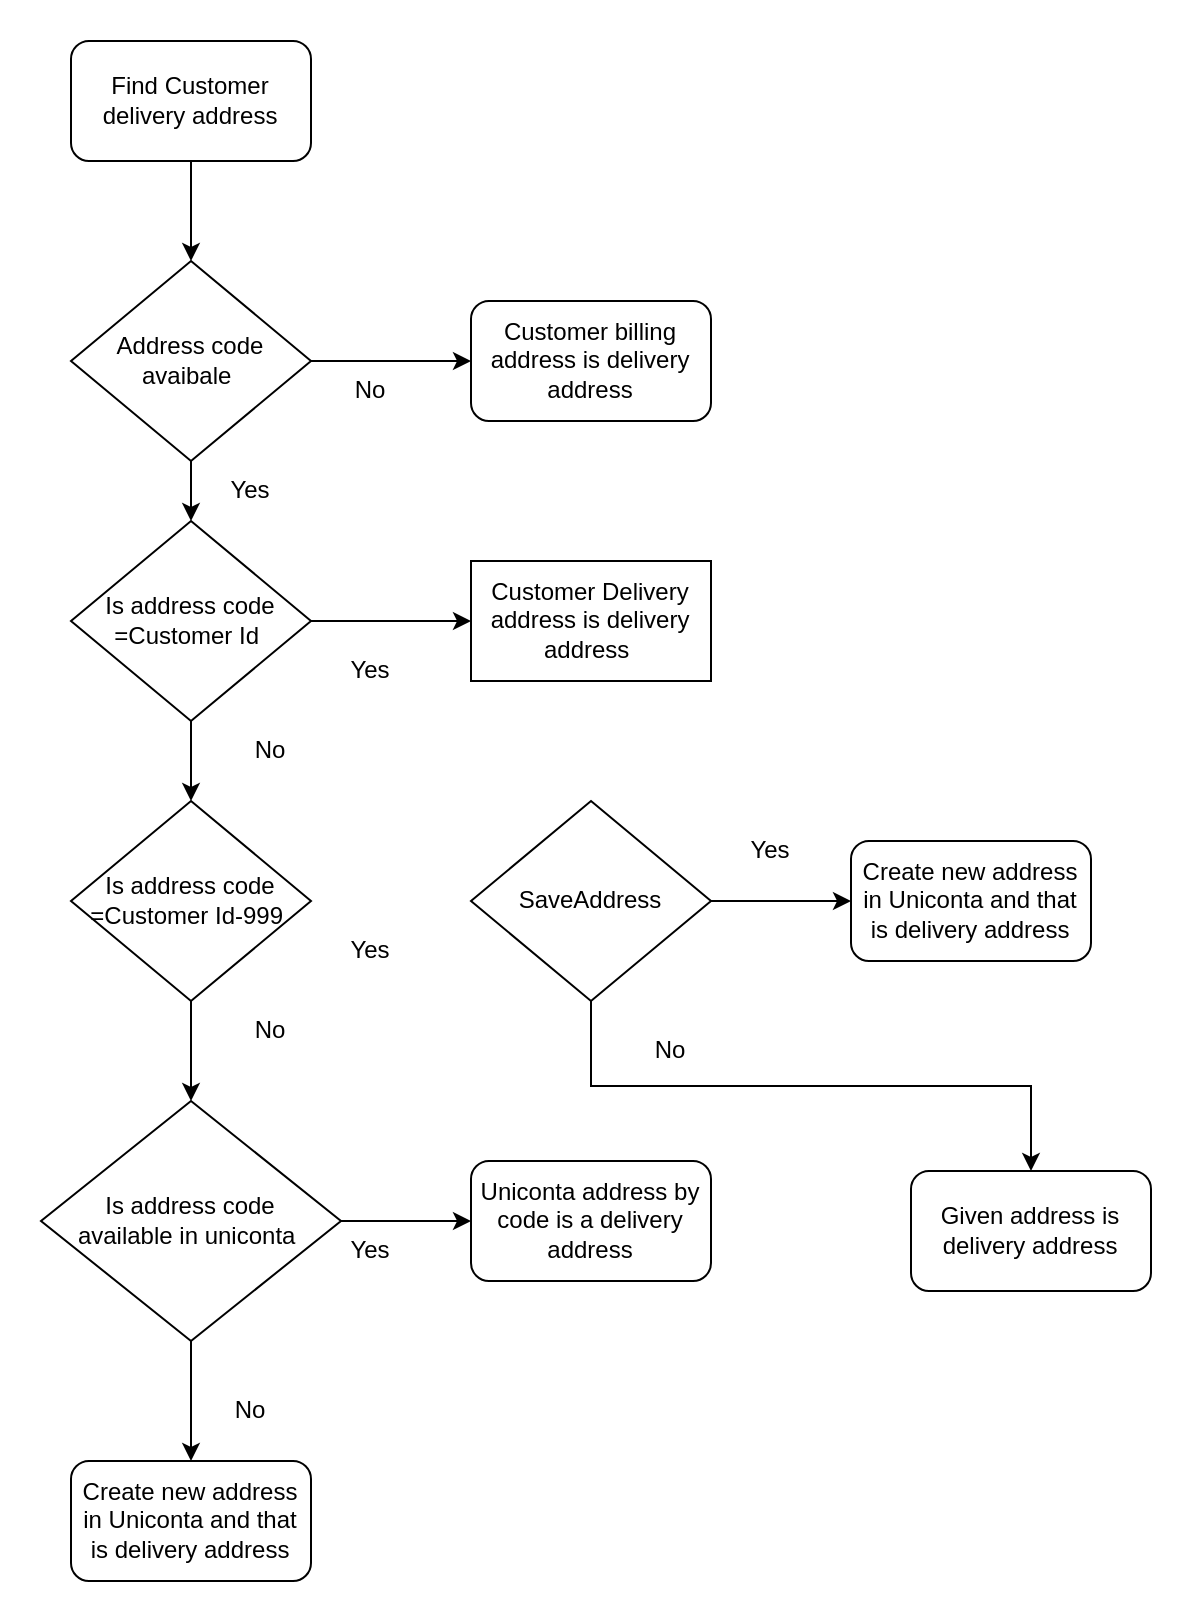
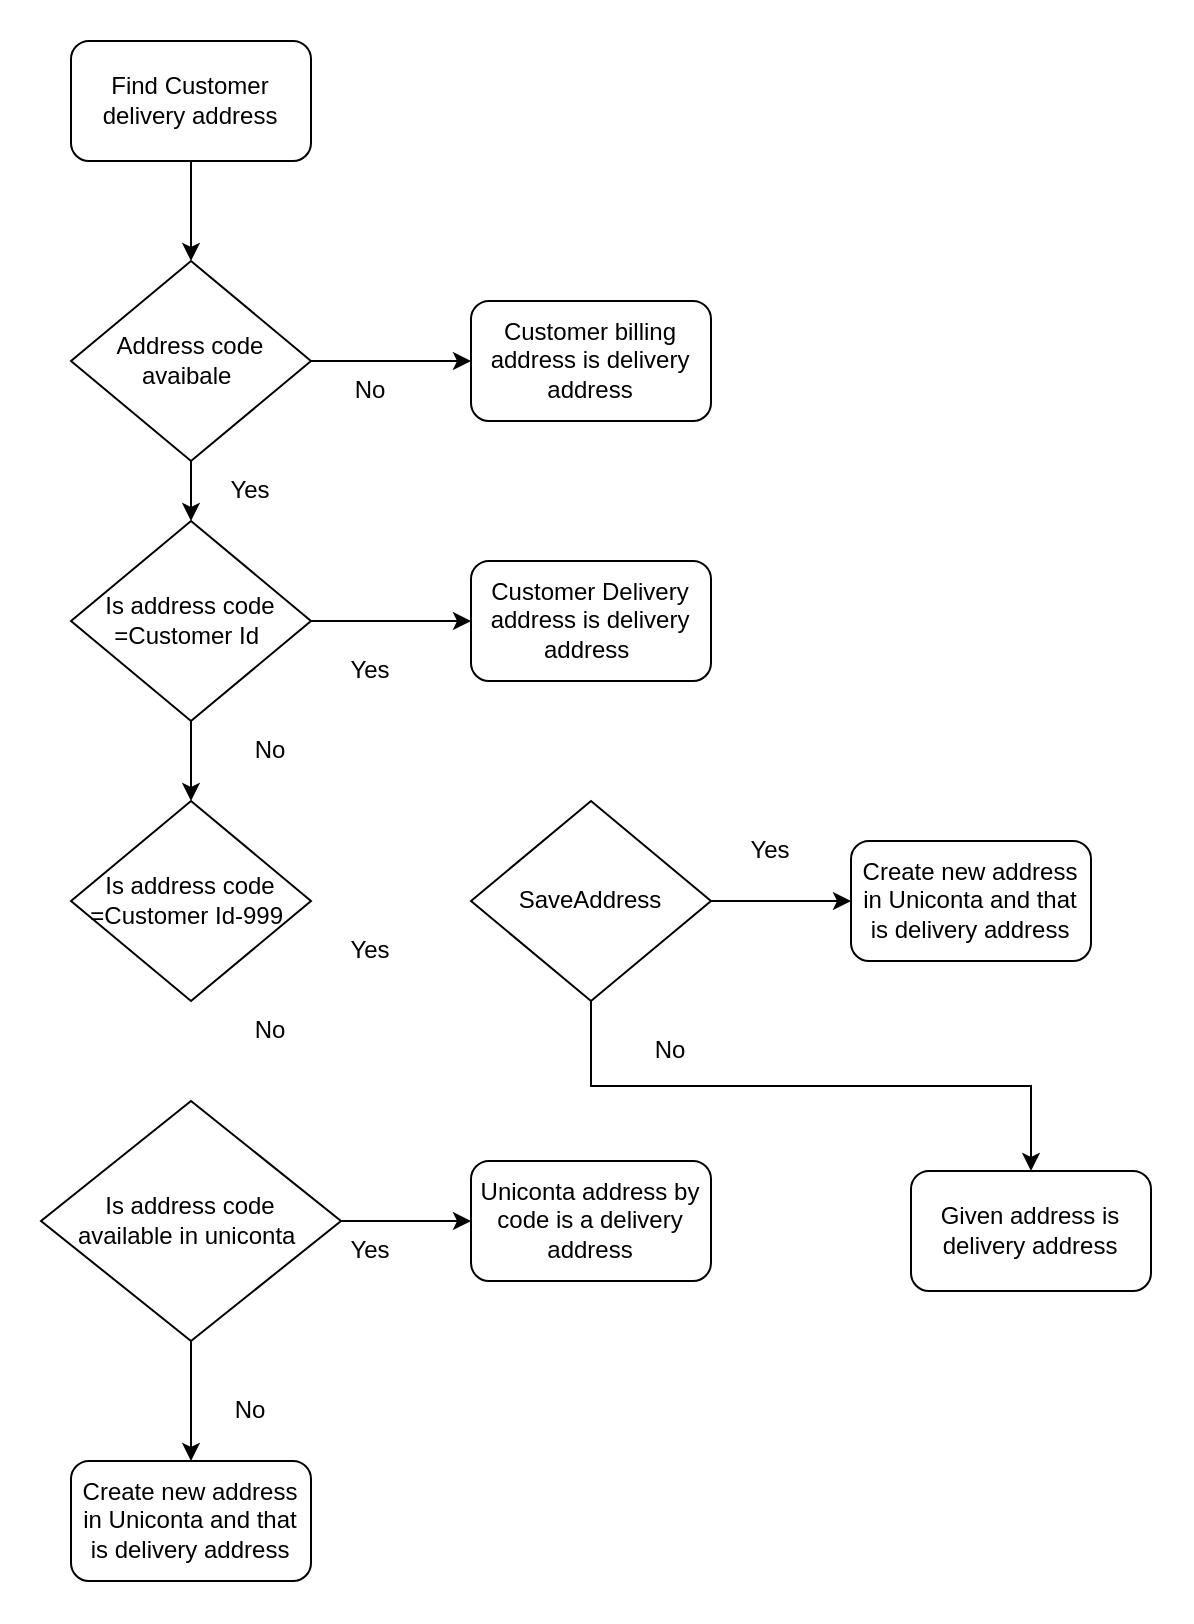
(591, 621) -> (591, 621)
(191, 1044) -> none
